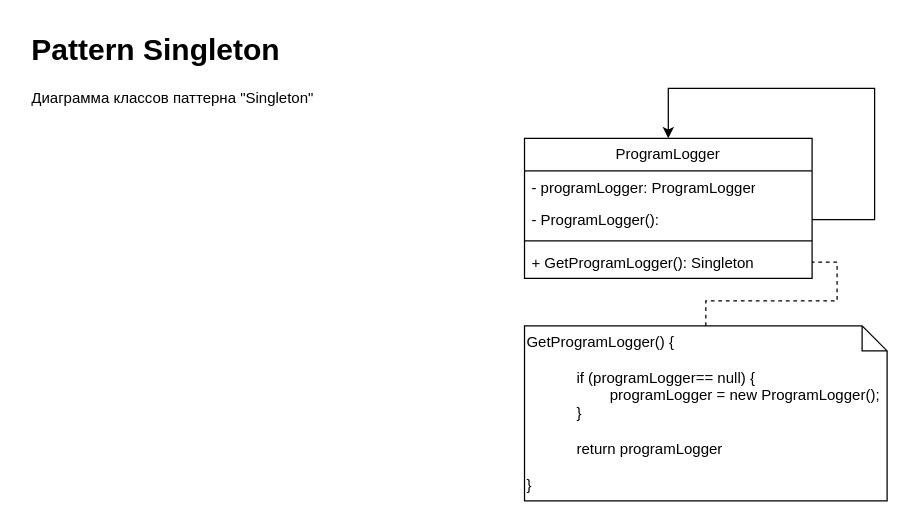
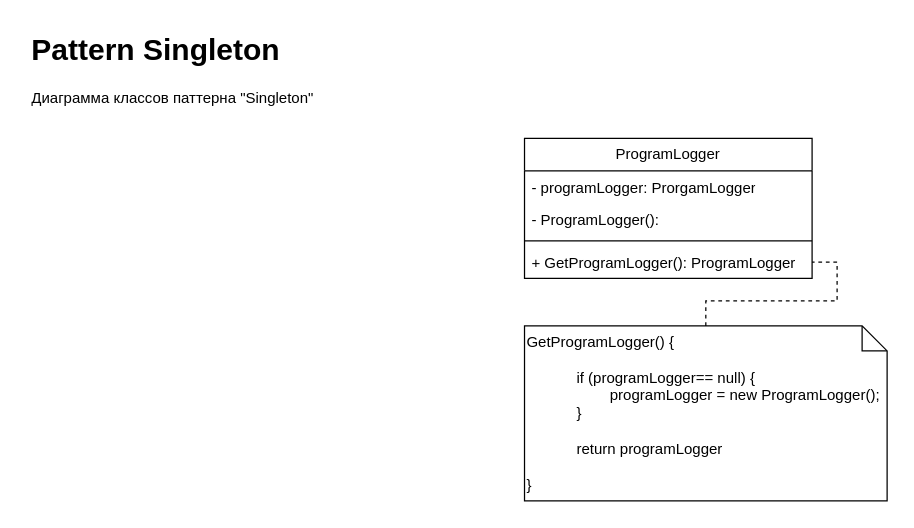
(847, 88) -> none
(652, 188) -> (652, 188)
(652, 263) -> (669, 272)
